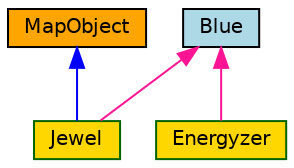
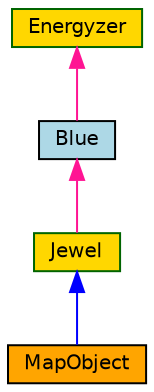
(77, 95) -> (77, 319)
(221, 95) -> (77, 95)
